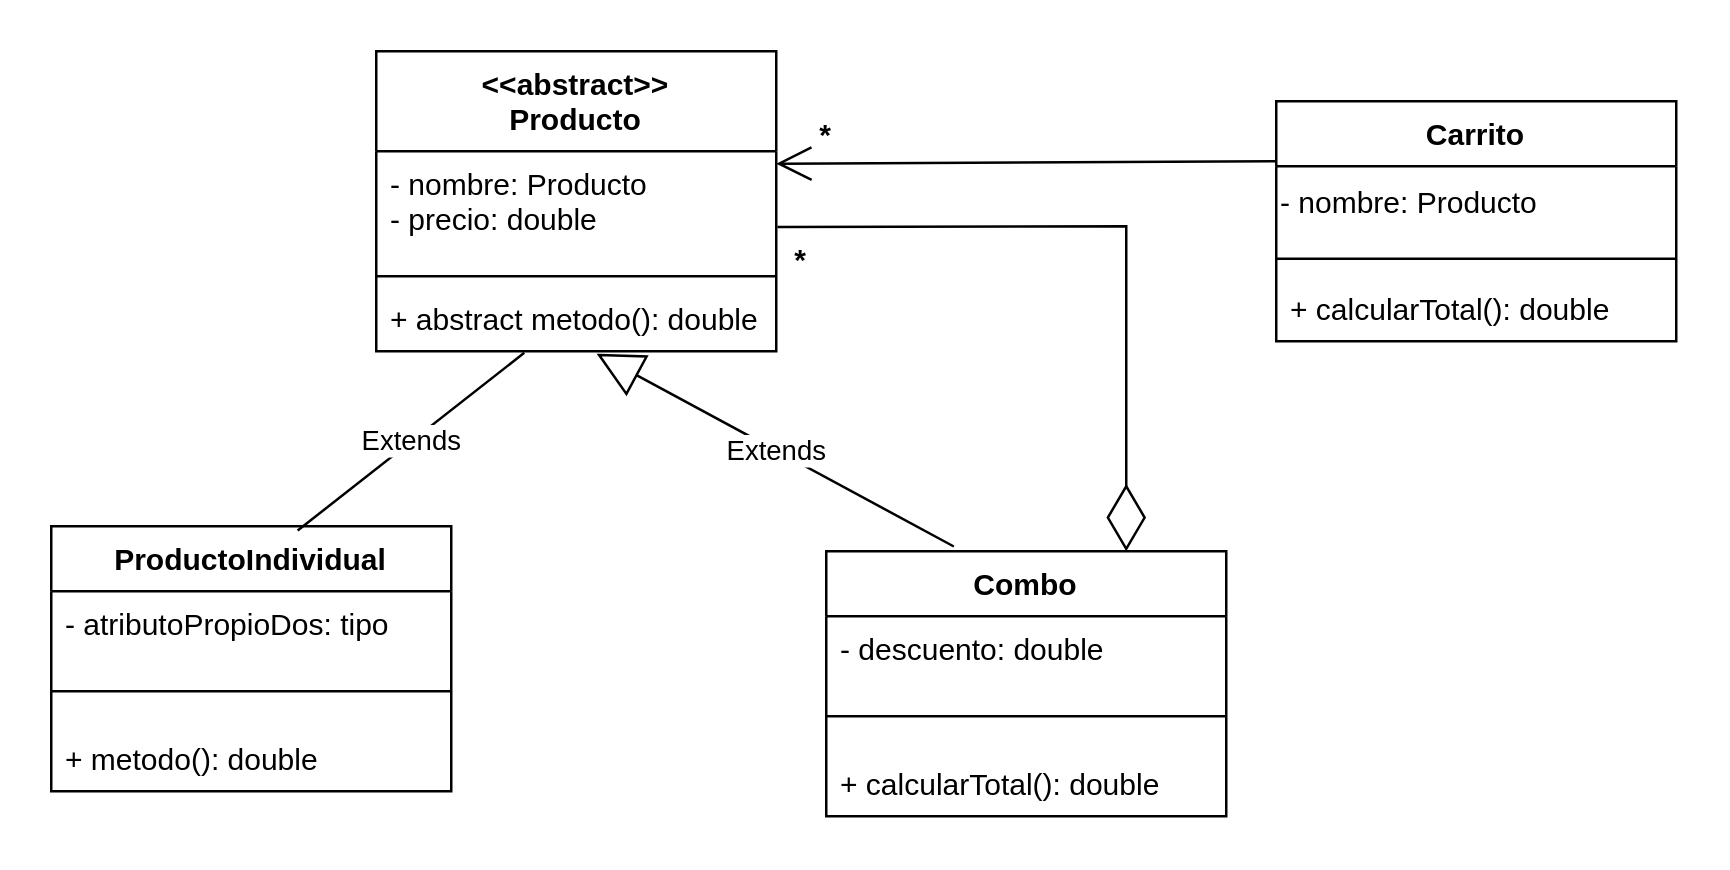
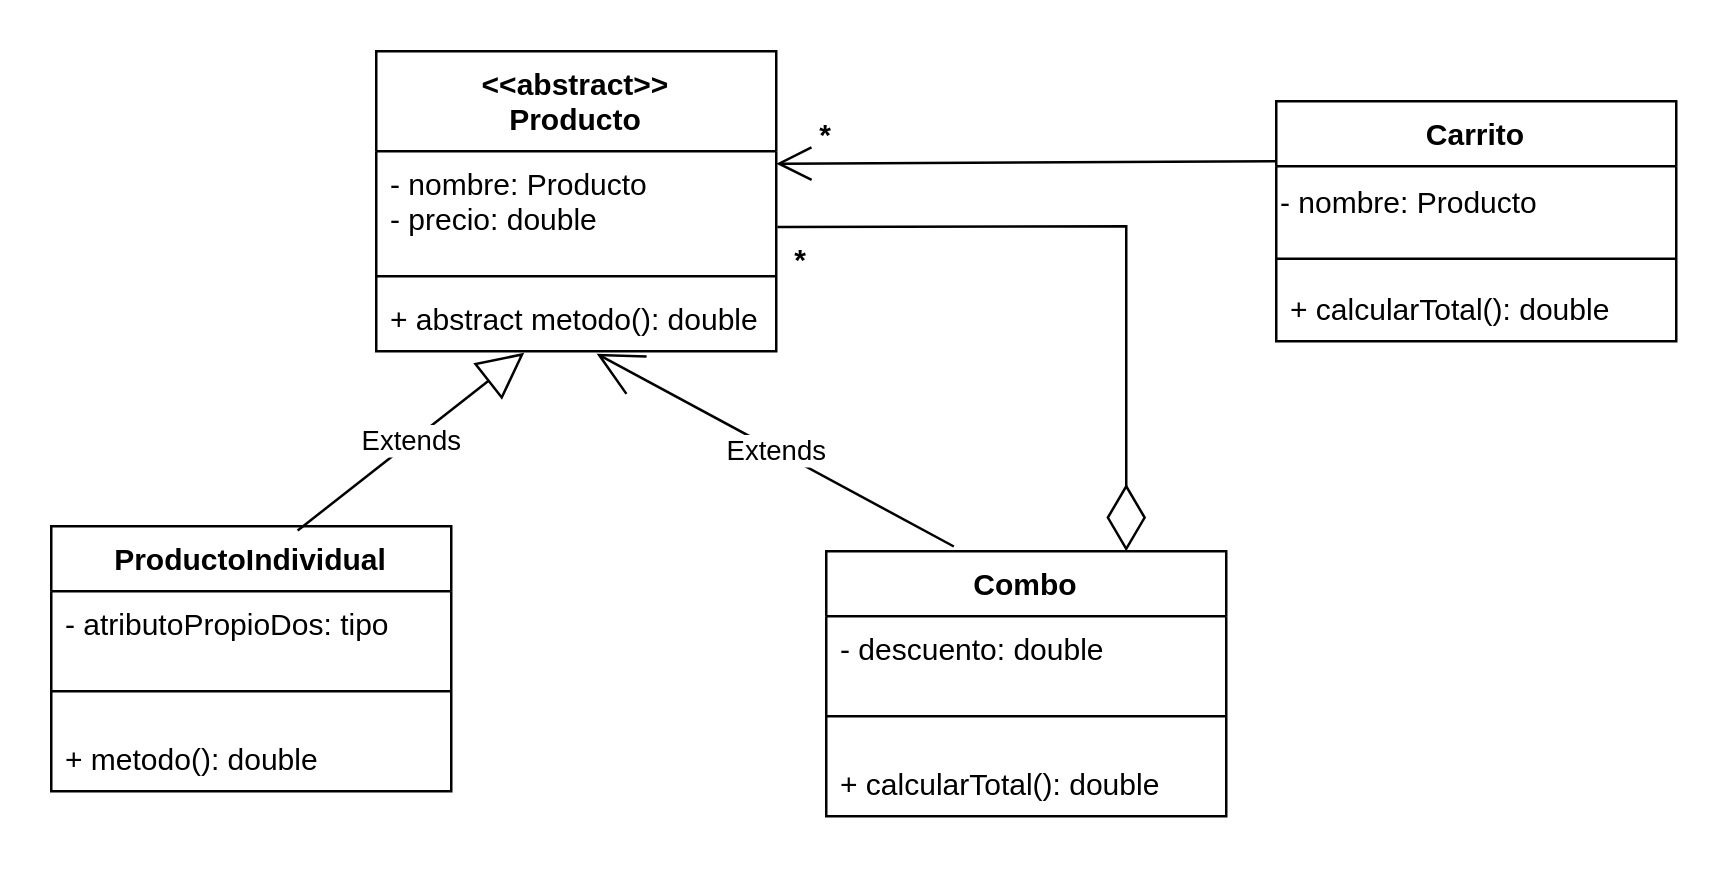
(504, 369) -> (488, 381)
(637, 376) -> (620, 366)
